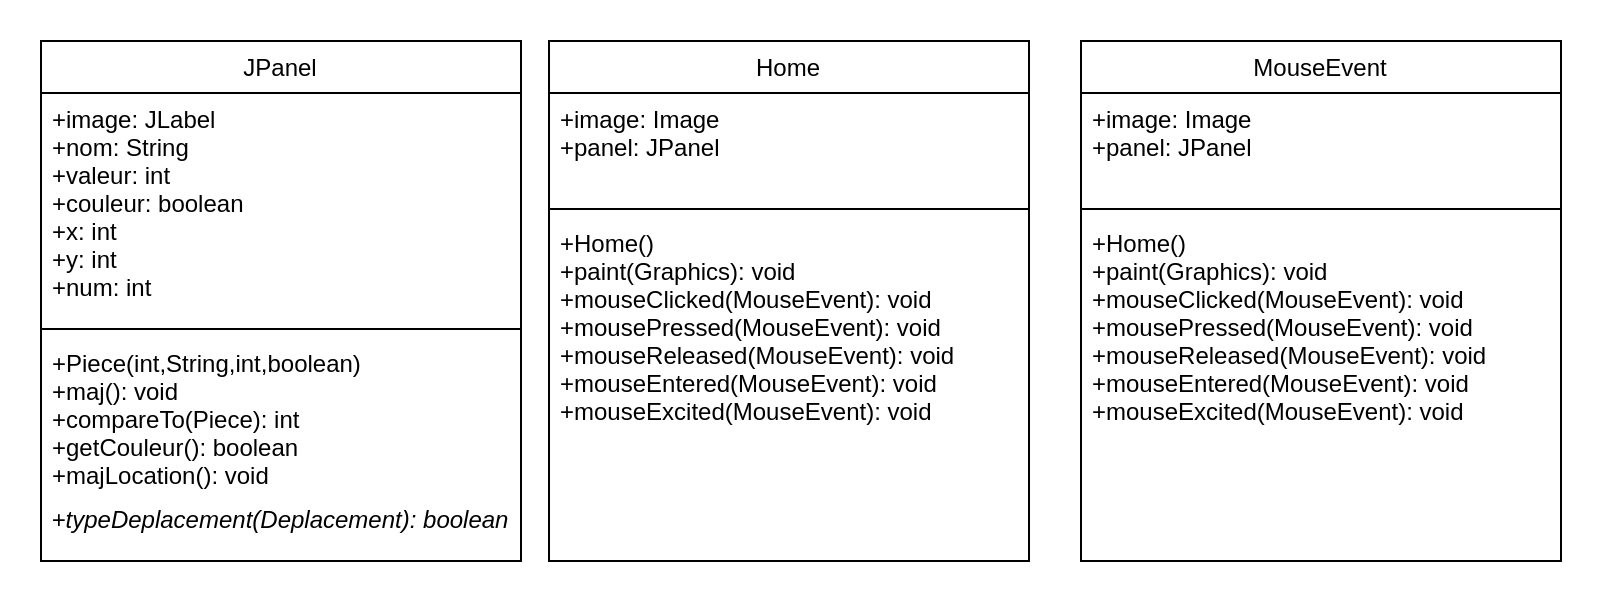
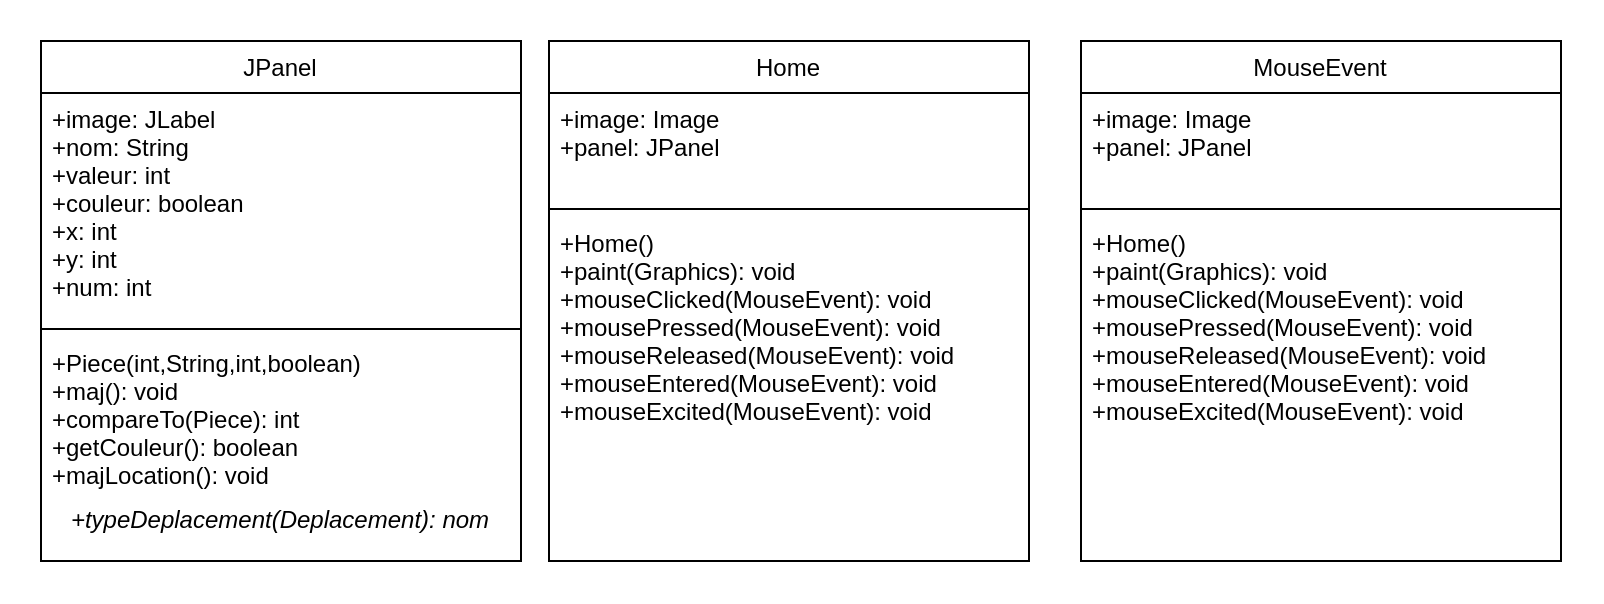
(281, 521) -> (281, 521)
